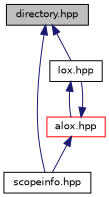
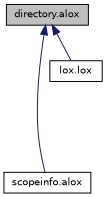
(47, 15) -> (47, 15)
(76, 71) -> (76, 71)
(76, 127) -> none
(47, 183) -> (47, 183)
